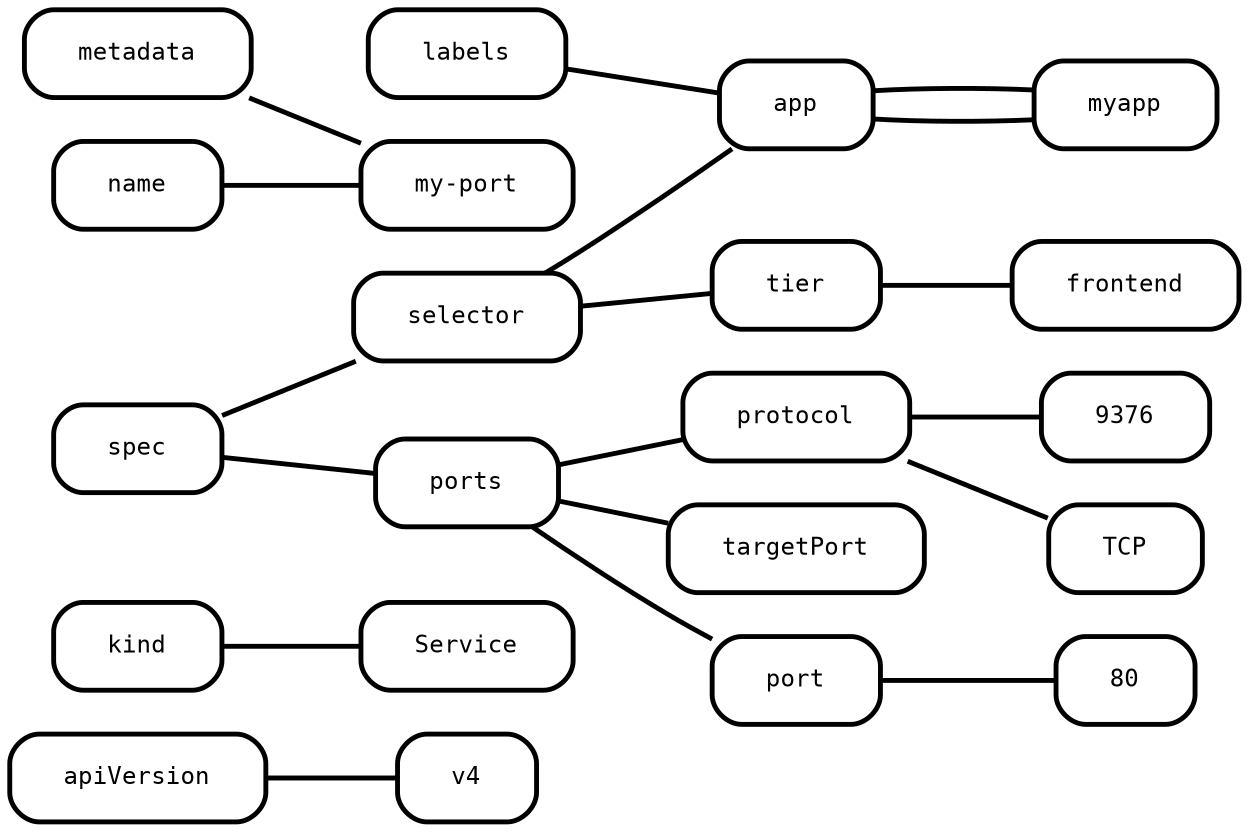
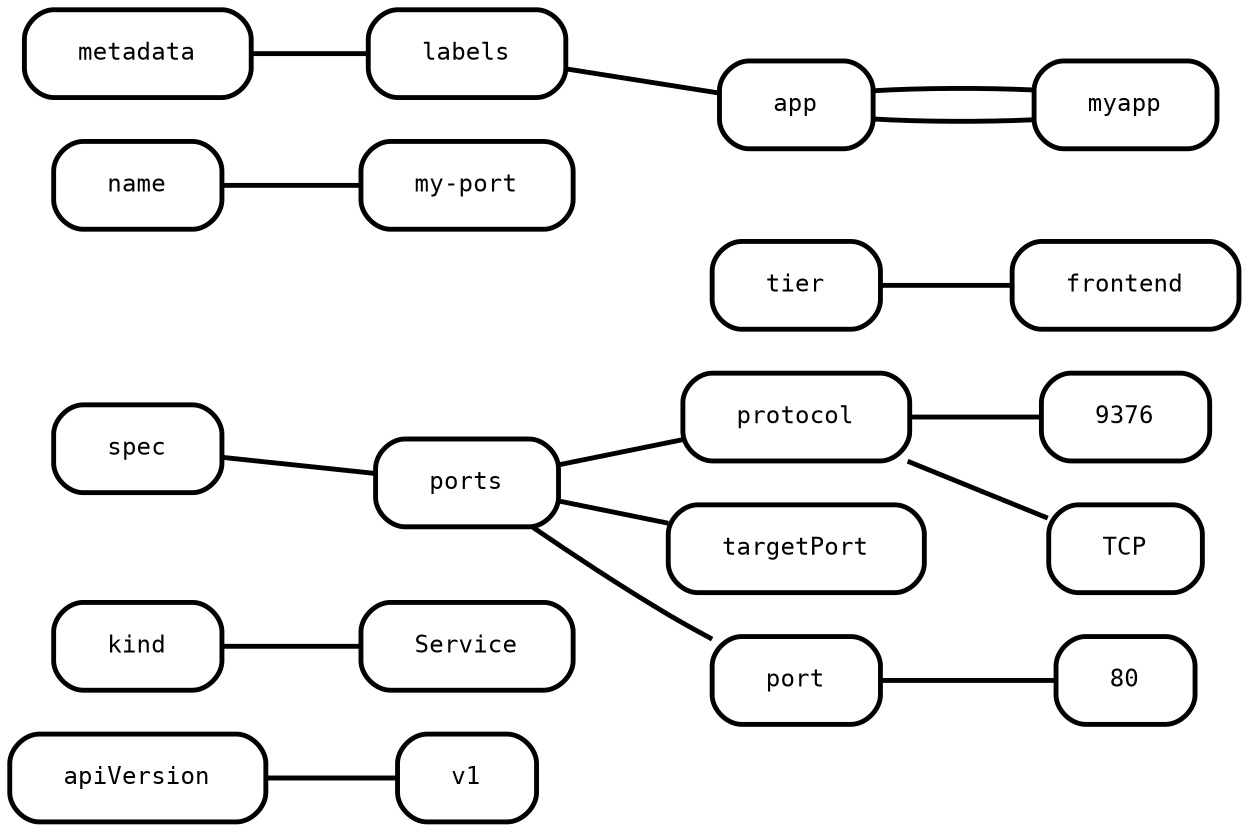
(305, 121) -> (310, 54)
(467, 317) -> none
(467, 778) -> (467, 778)
